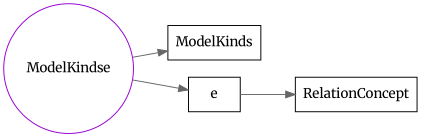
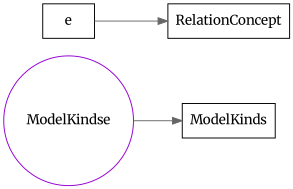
(156, 84) -> none
